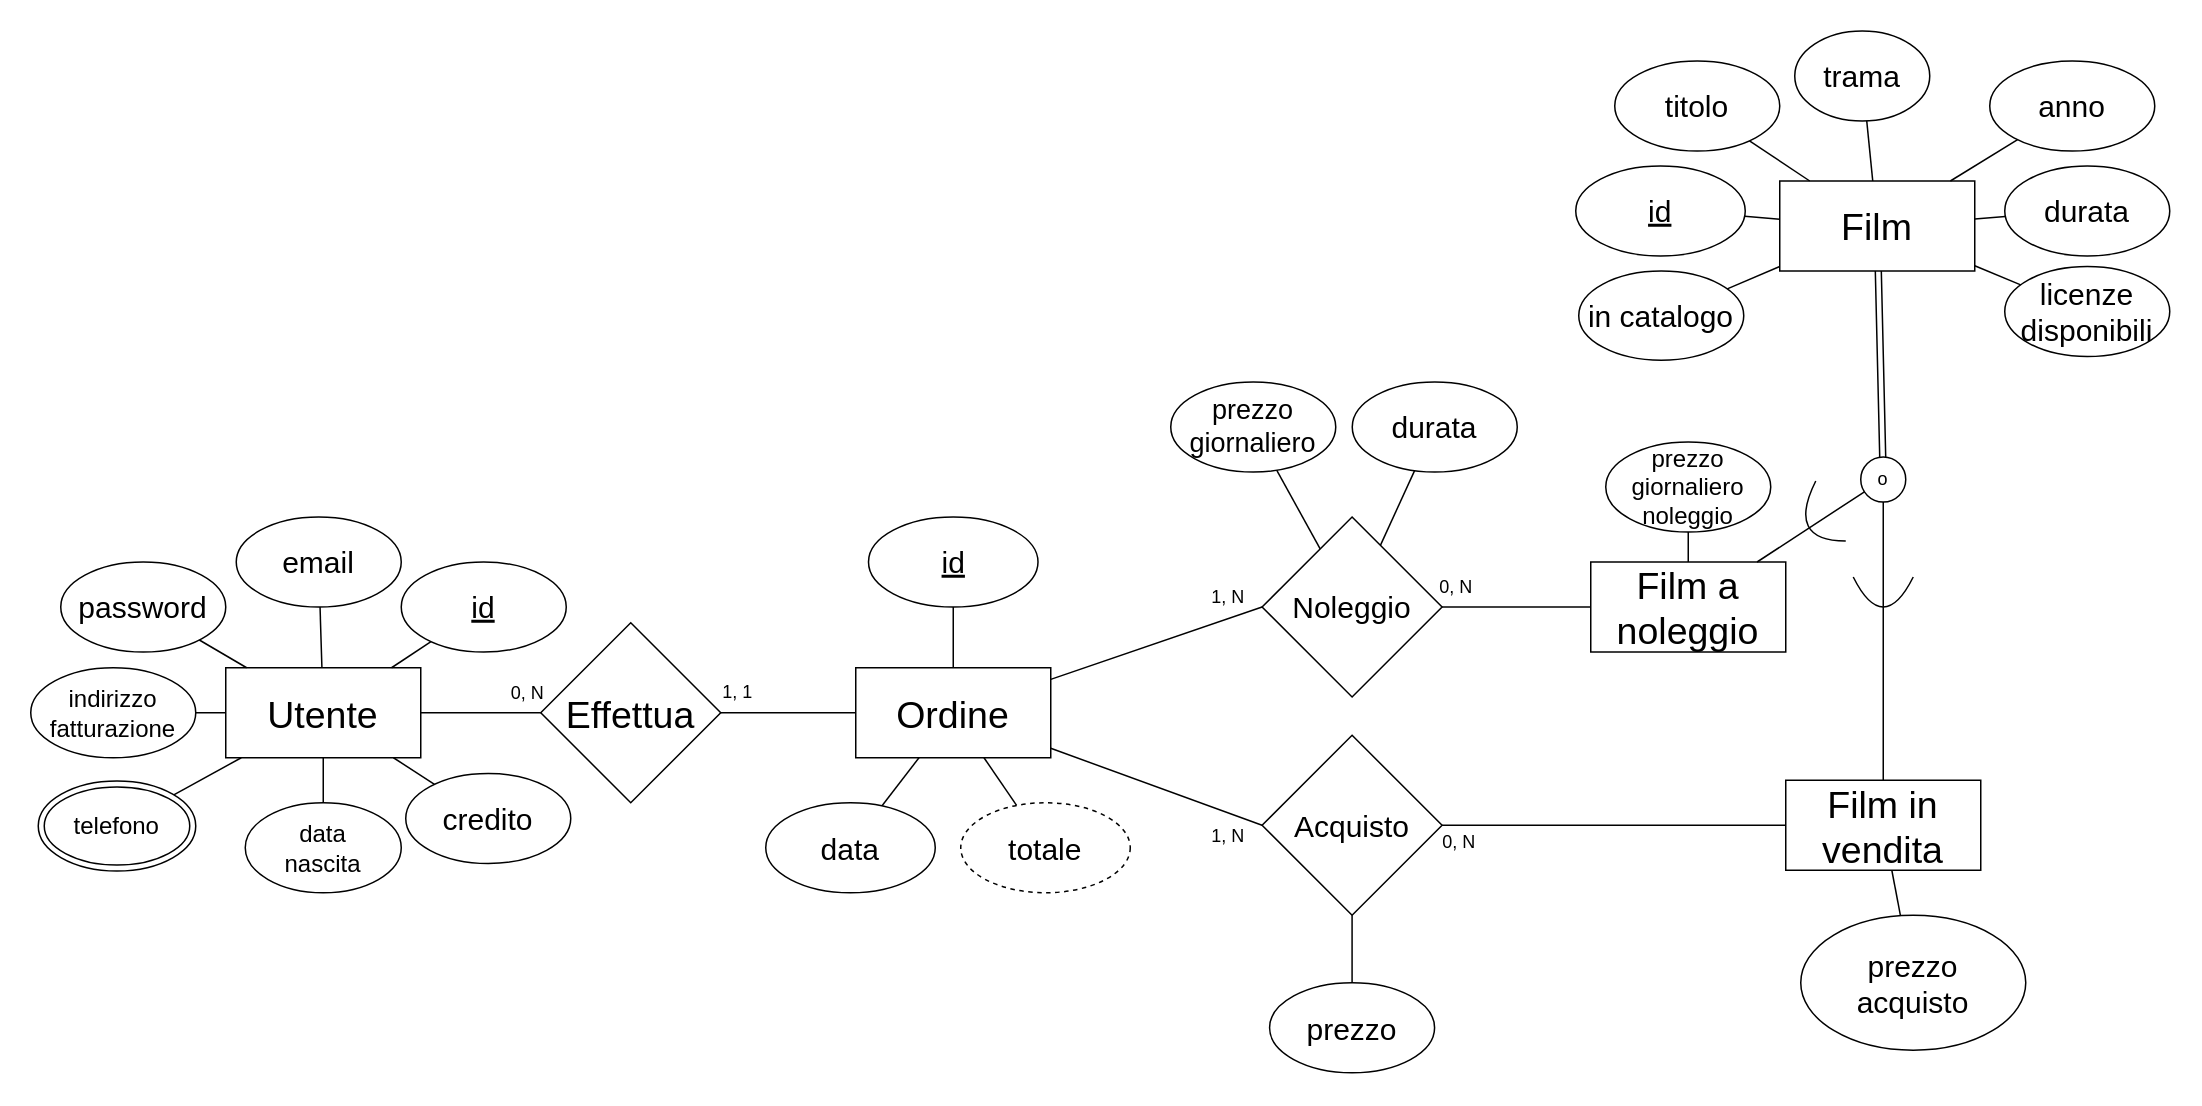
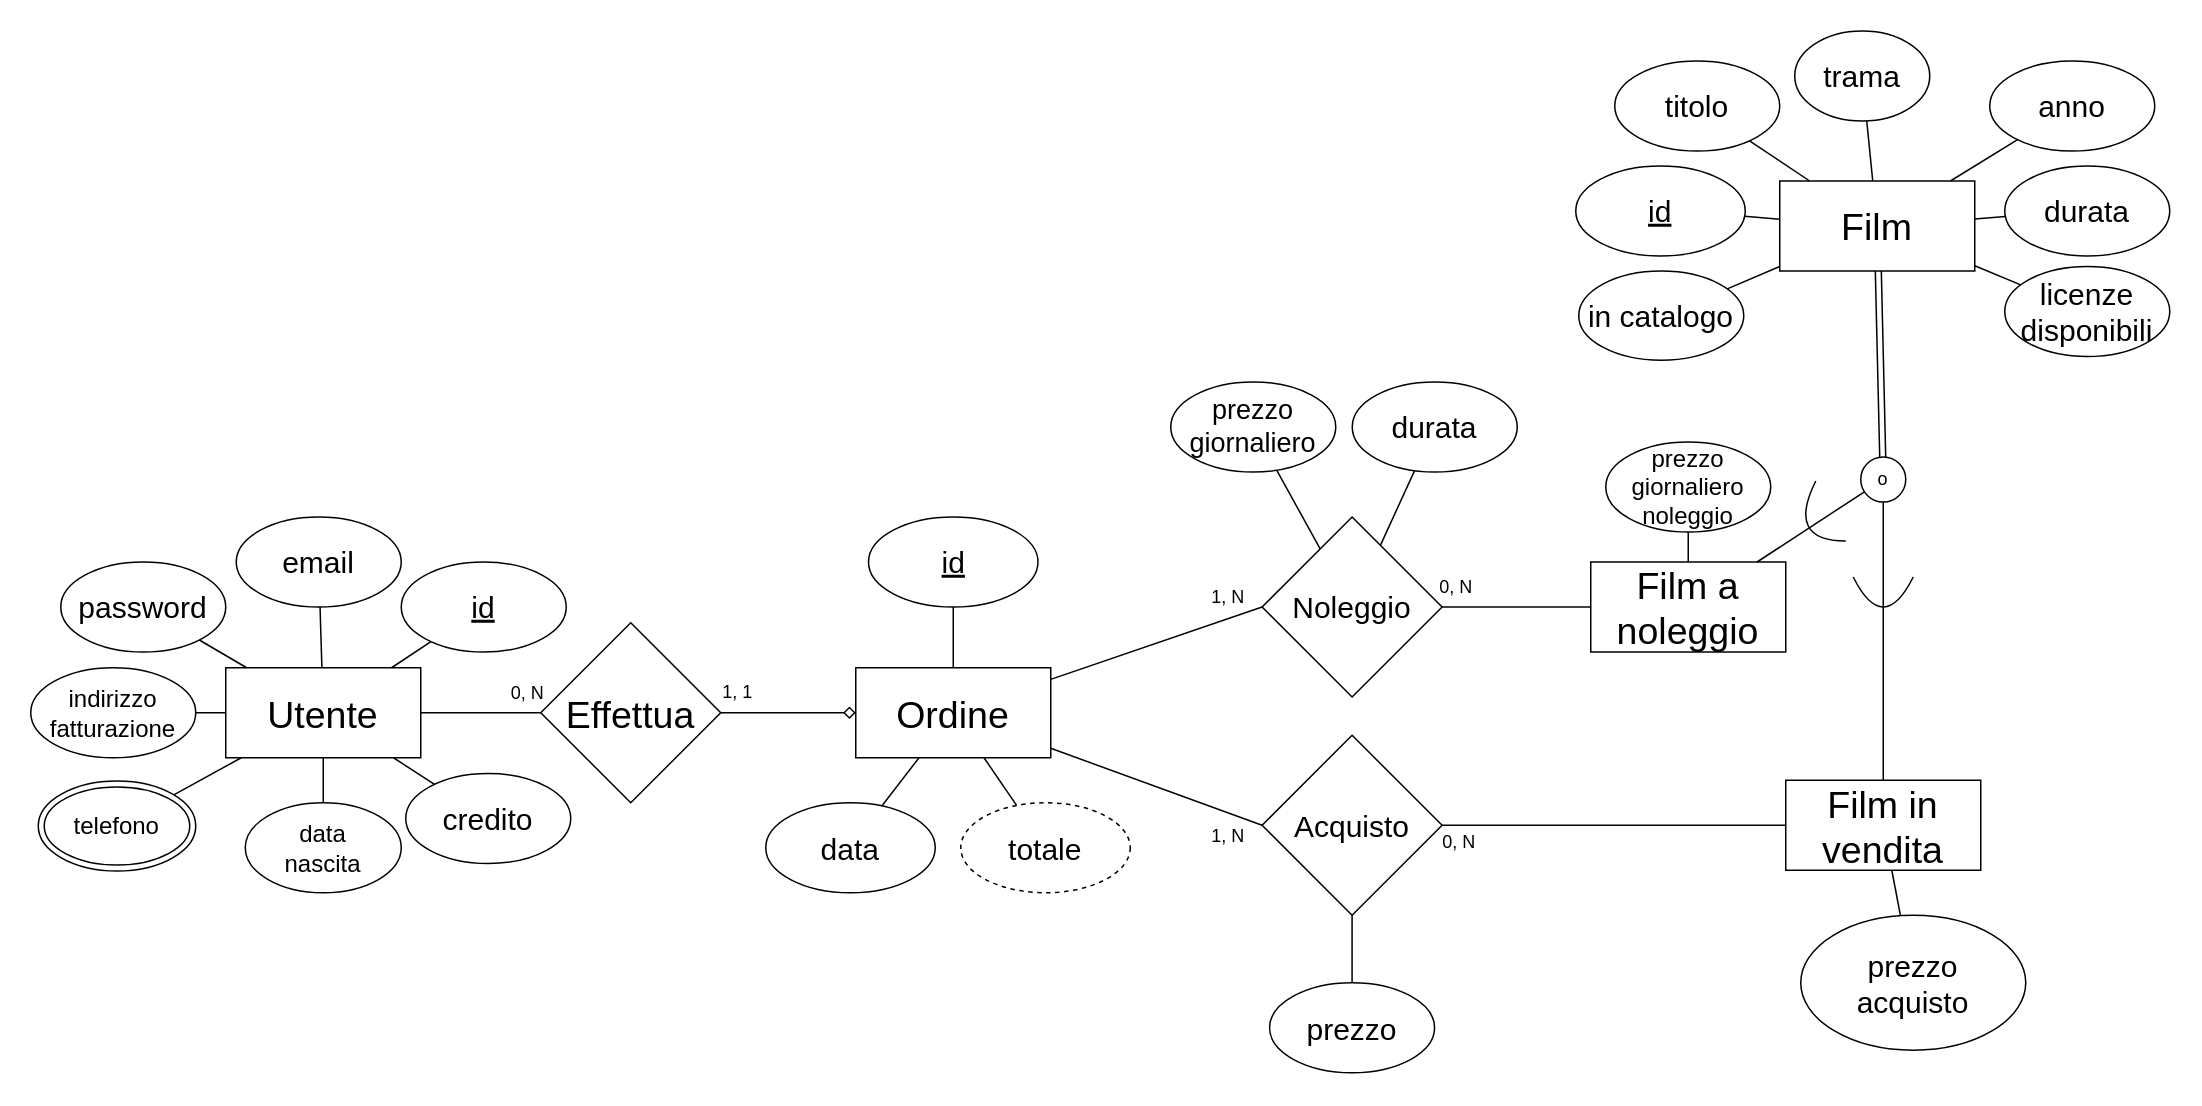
(848, 713) -> (843, 713)
